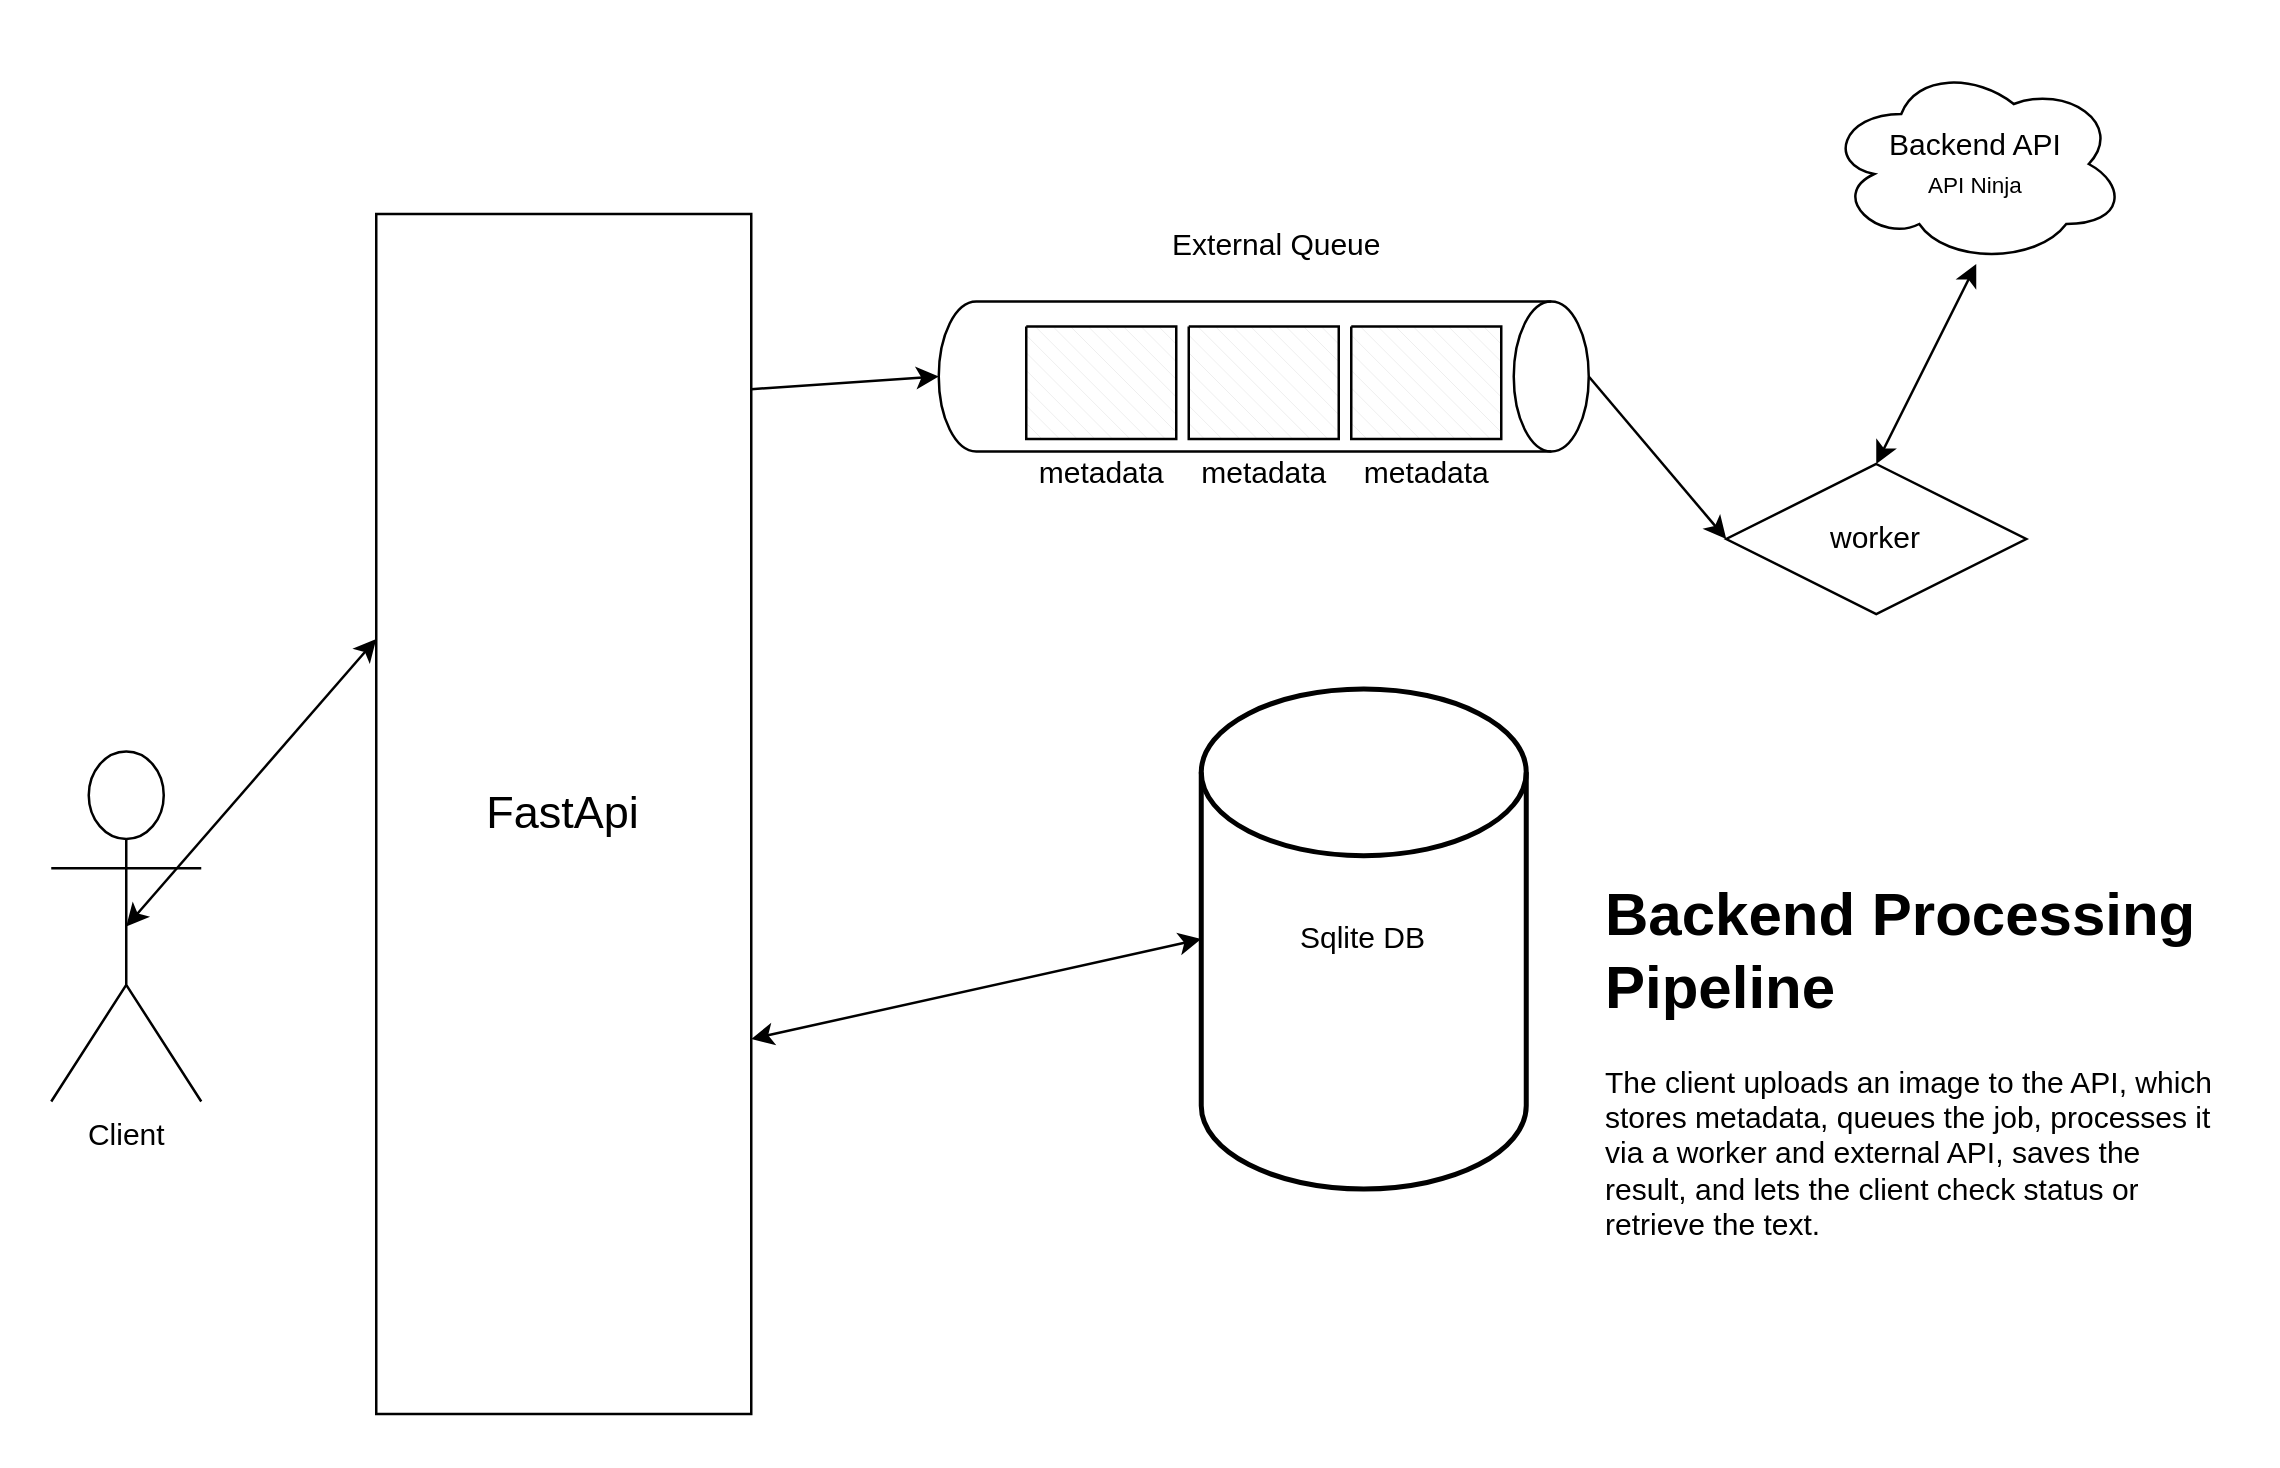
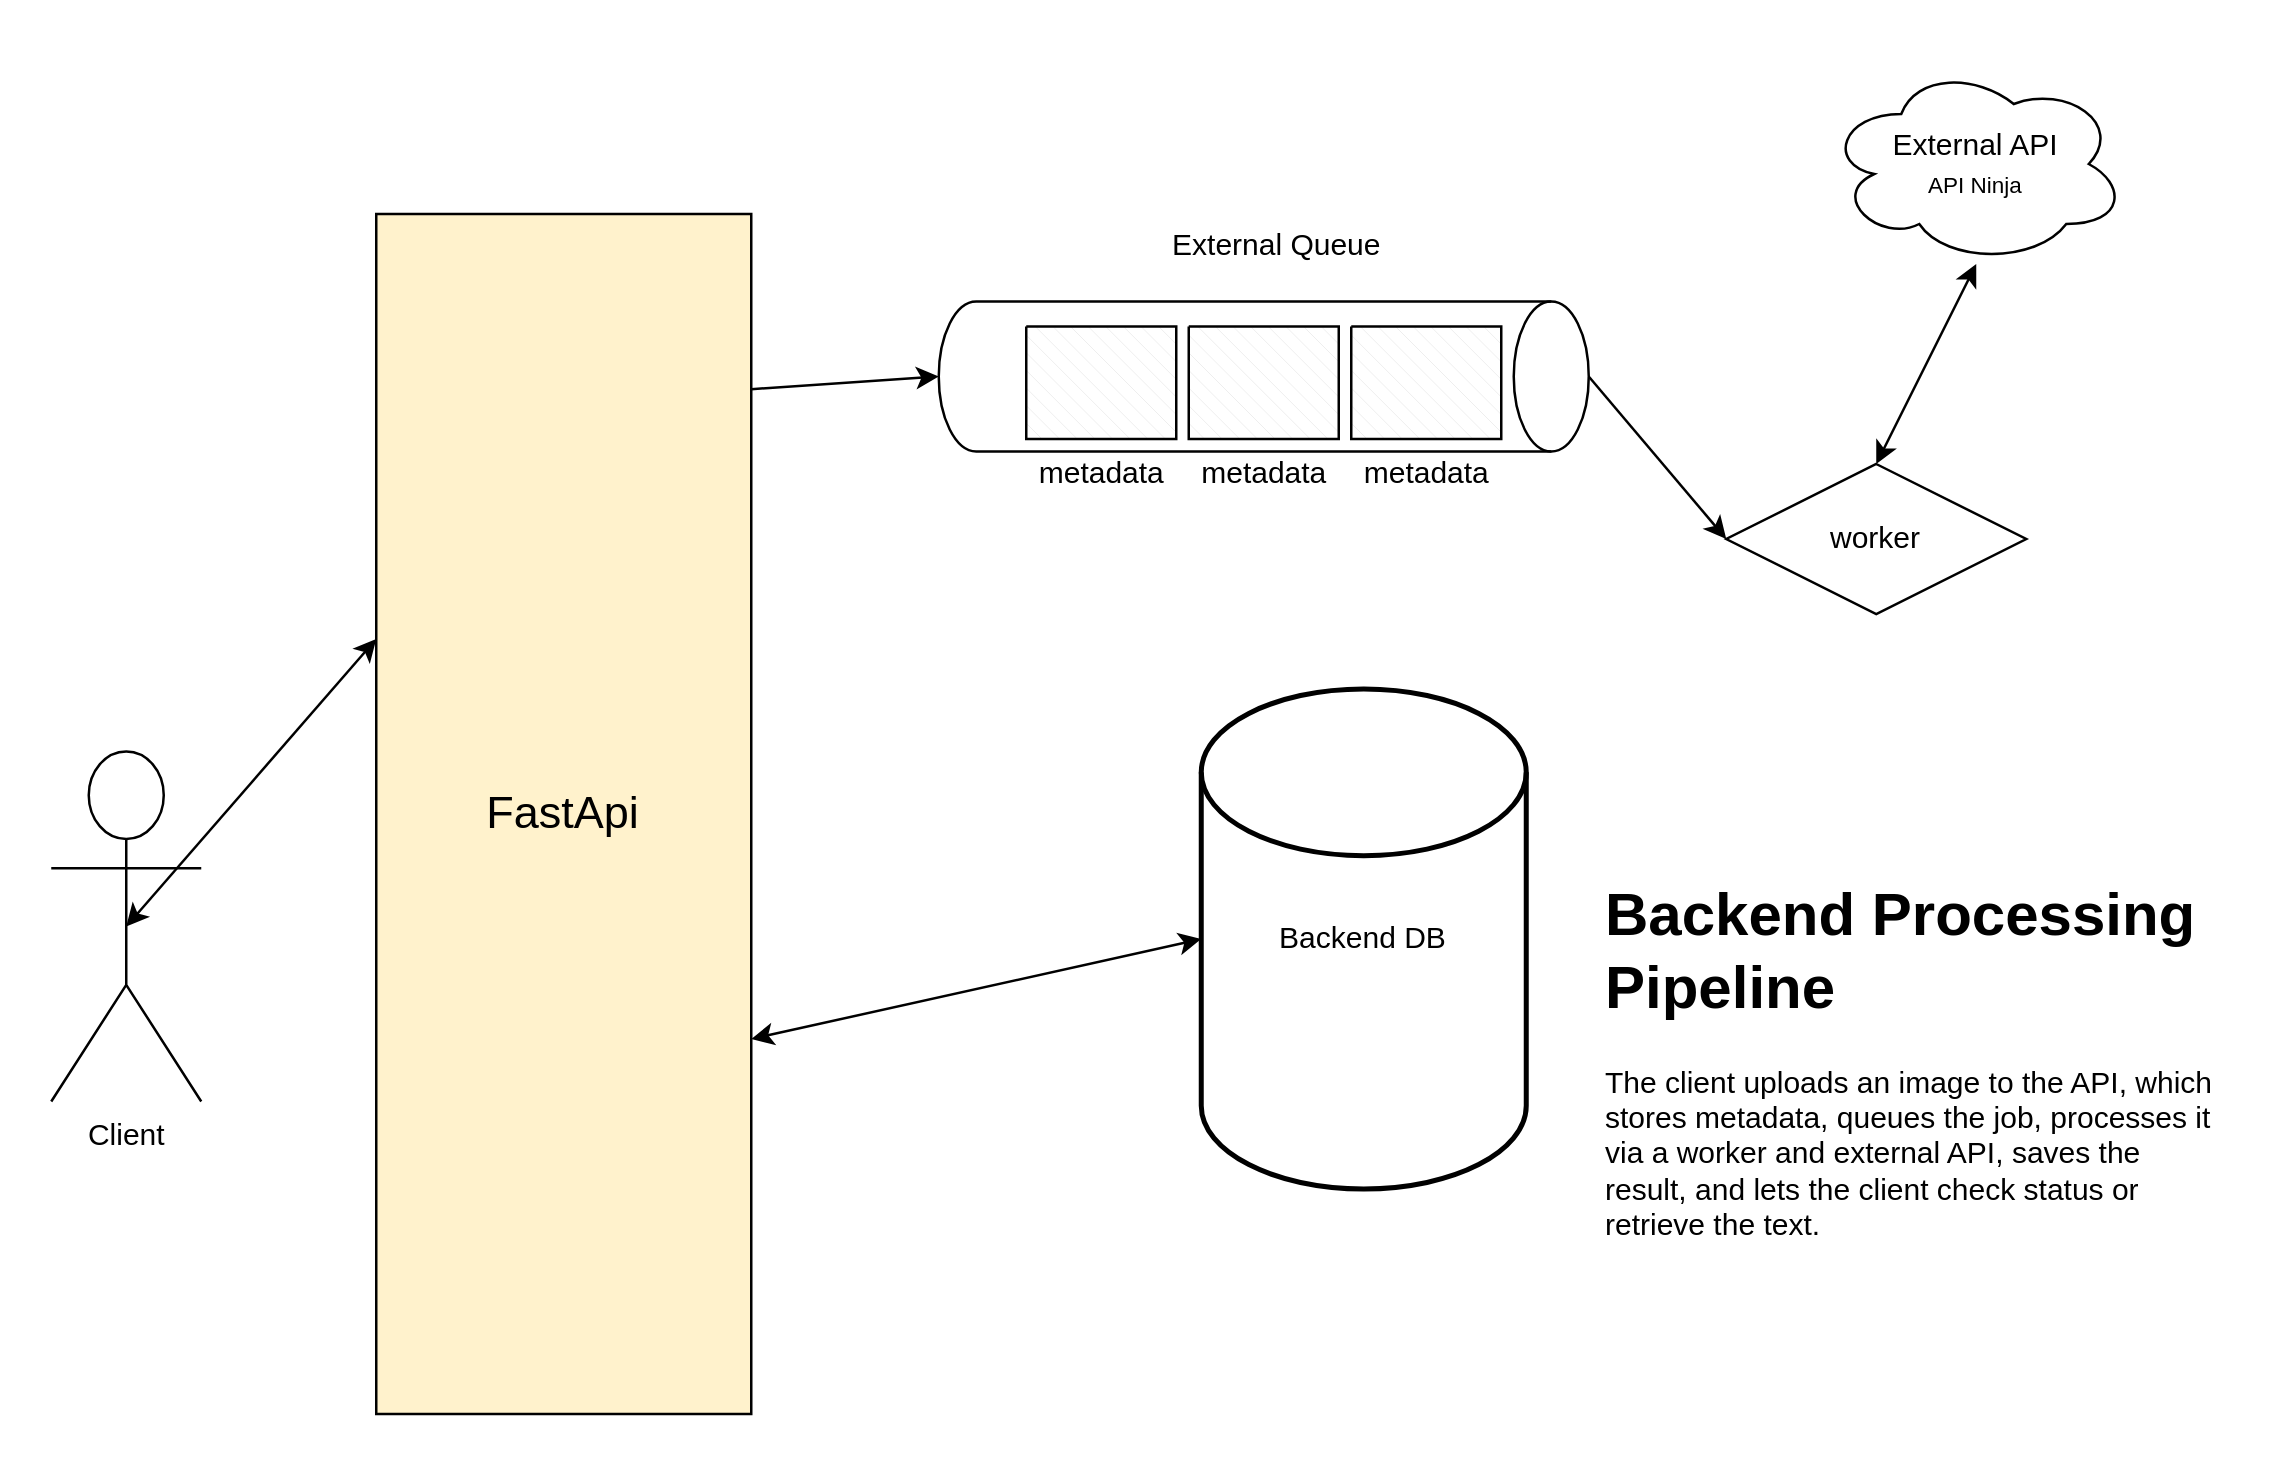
(1976, 164) -> (1976, 164)
(564, 814) -> (564, 814)
(1364, 939) -> (1364, 939)
